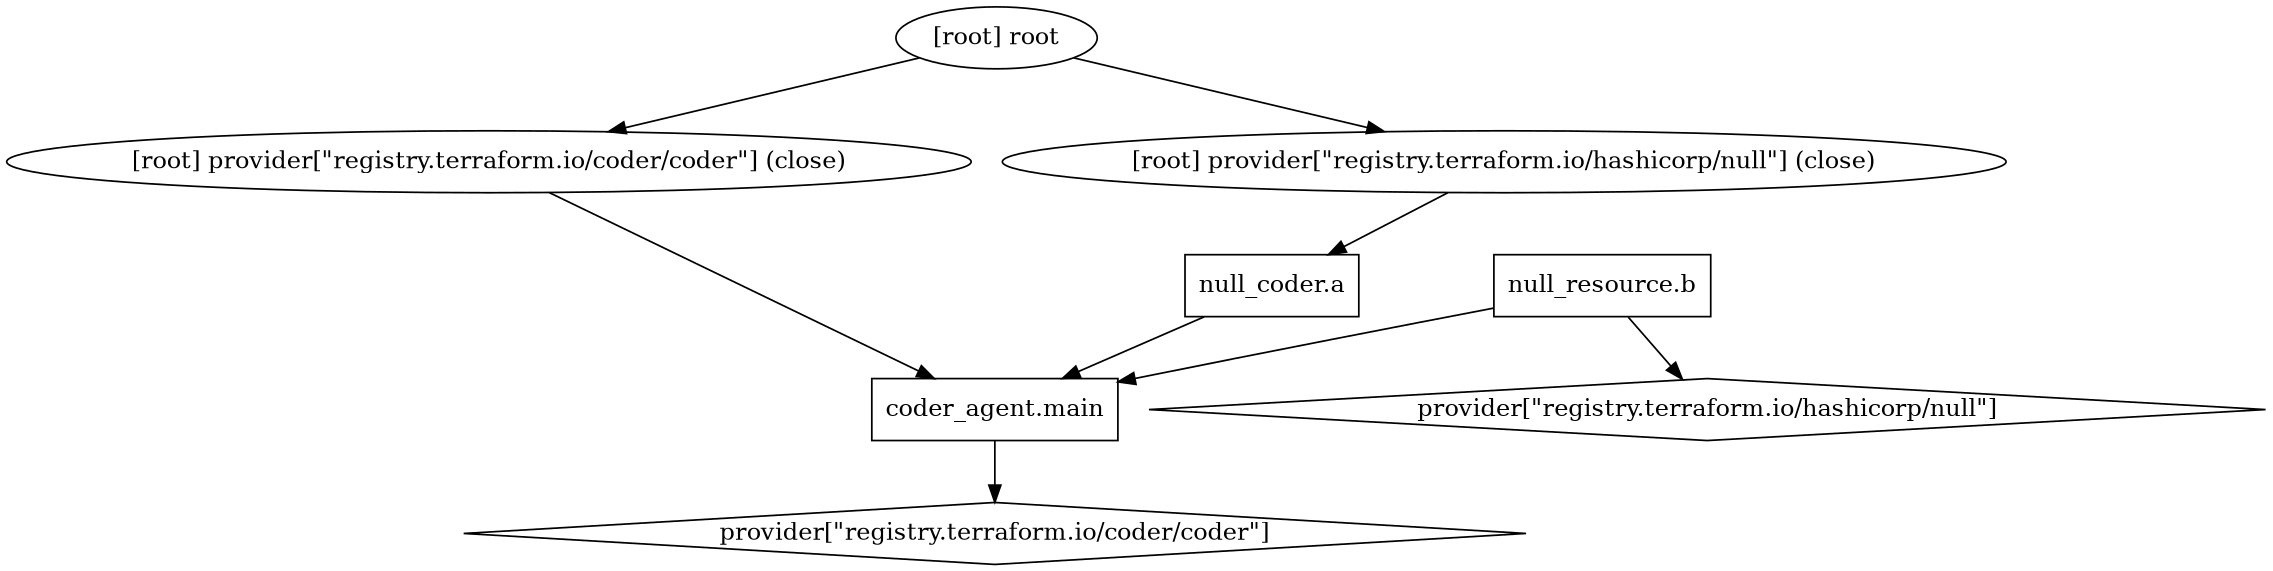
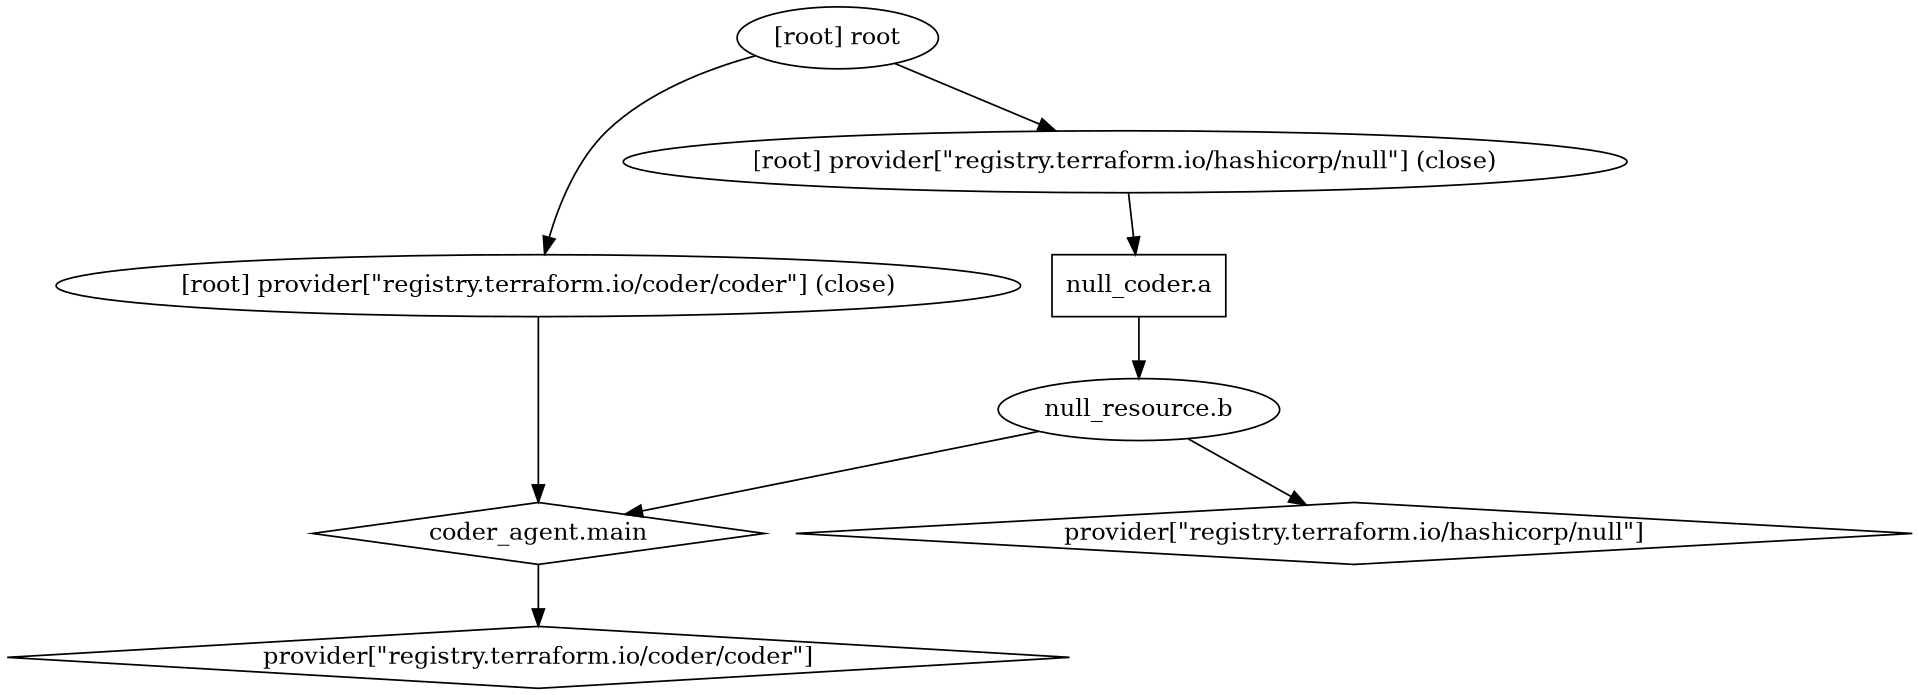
(1602, 286) -> (1139, 410)
(1141, 344) -> (1139, 339)
(995, 410) -> (538, 533)
